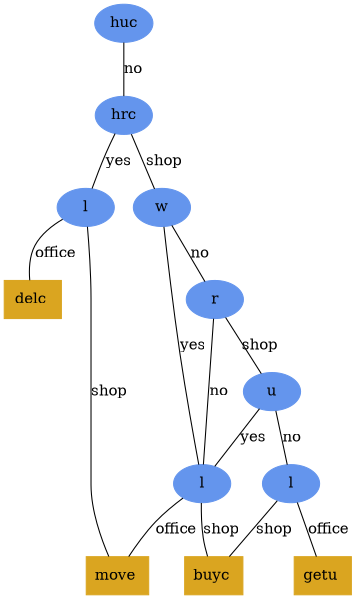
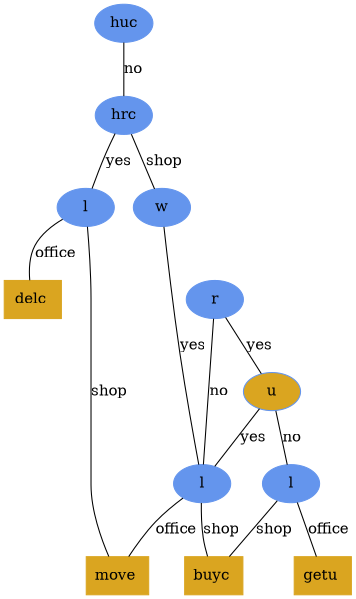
(188, 254) -> none
(260, 346) -> (260, 346)
(272, 392) -> (272, 392)
